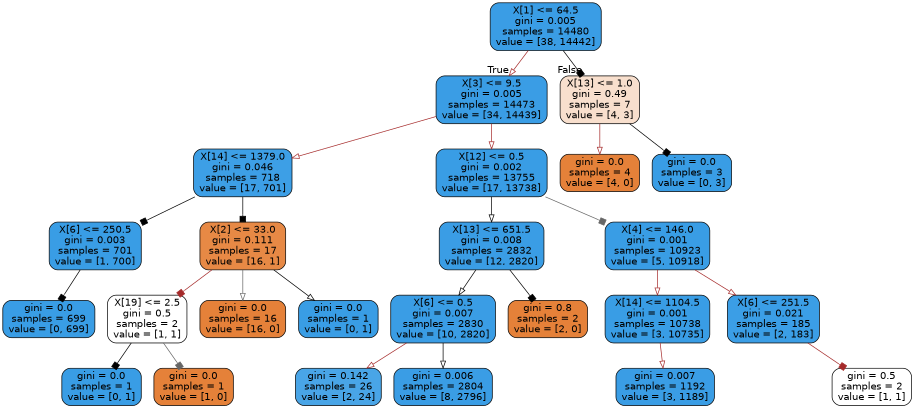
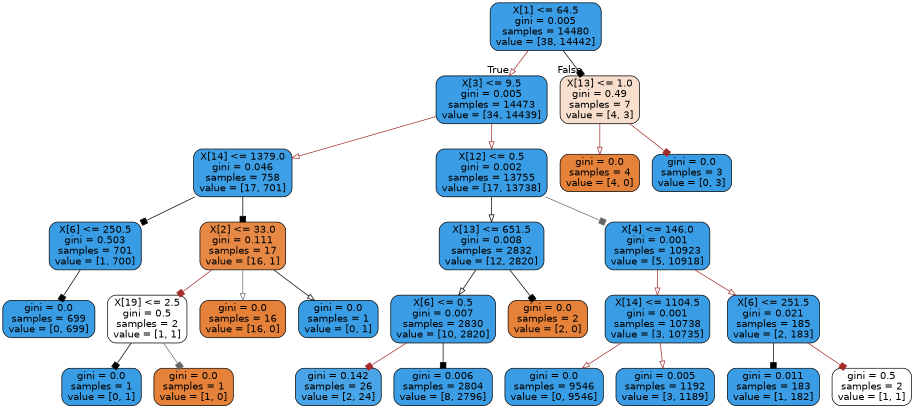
(646, 137) -> (646, 137)
(243, 173) -> (243, 173)
(95, 246) -> (95, 246)
(548, 319) -> (548, 319)
(443, 352) -> (443, 352)
(390, 354) -> (390, 354)
none -> (554, 387)
(665, 387) -> (665, 387)
none -> (773, 387)
